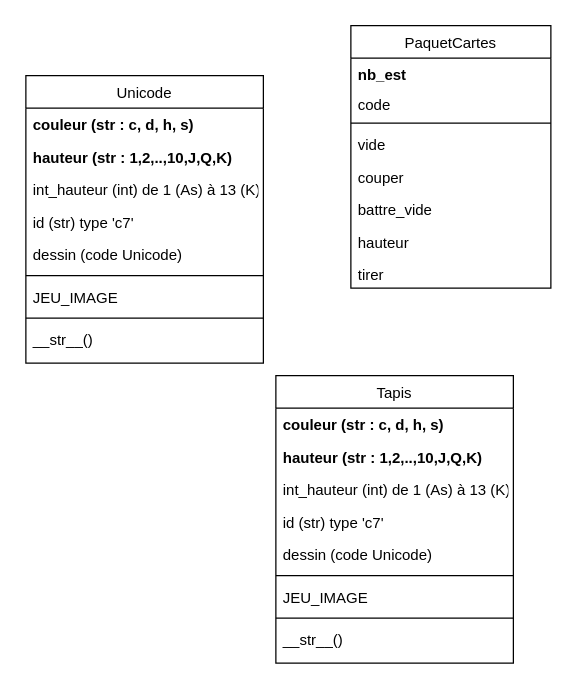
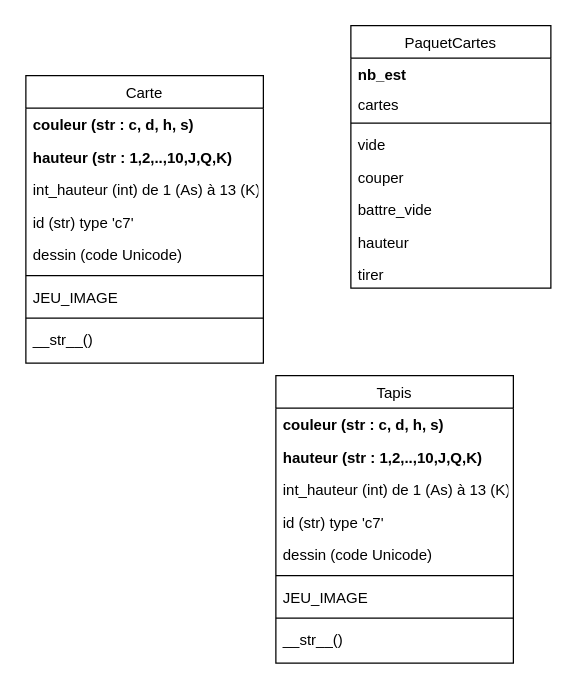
(144, 93) -> (144, 93)
(374, 105) -> (383, 105)
